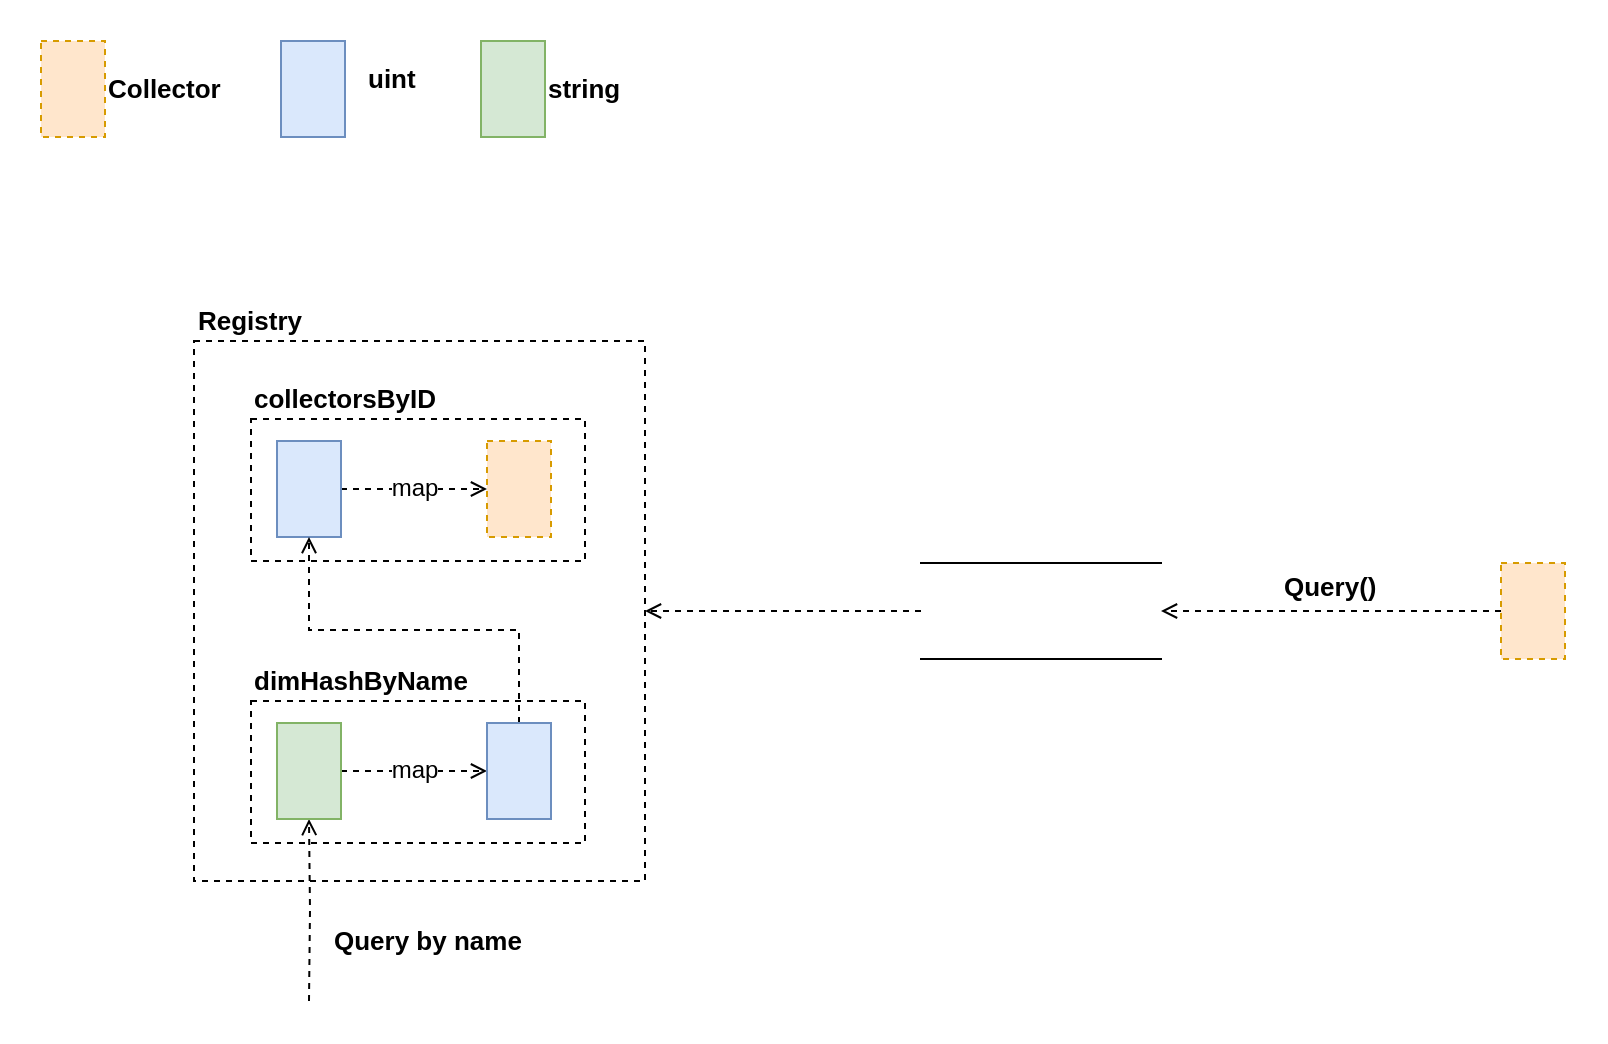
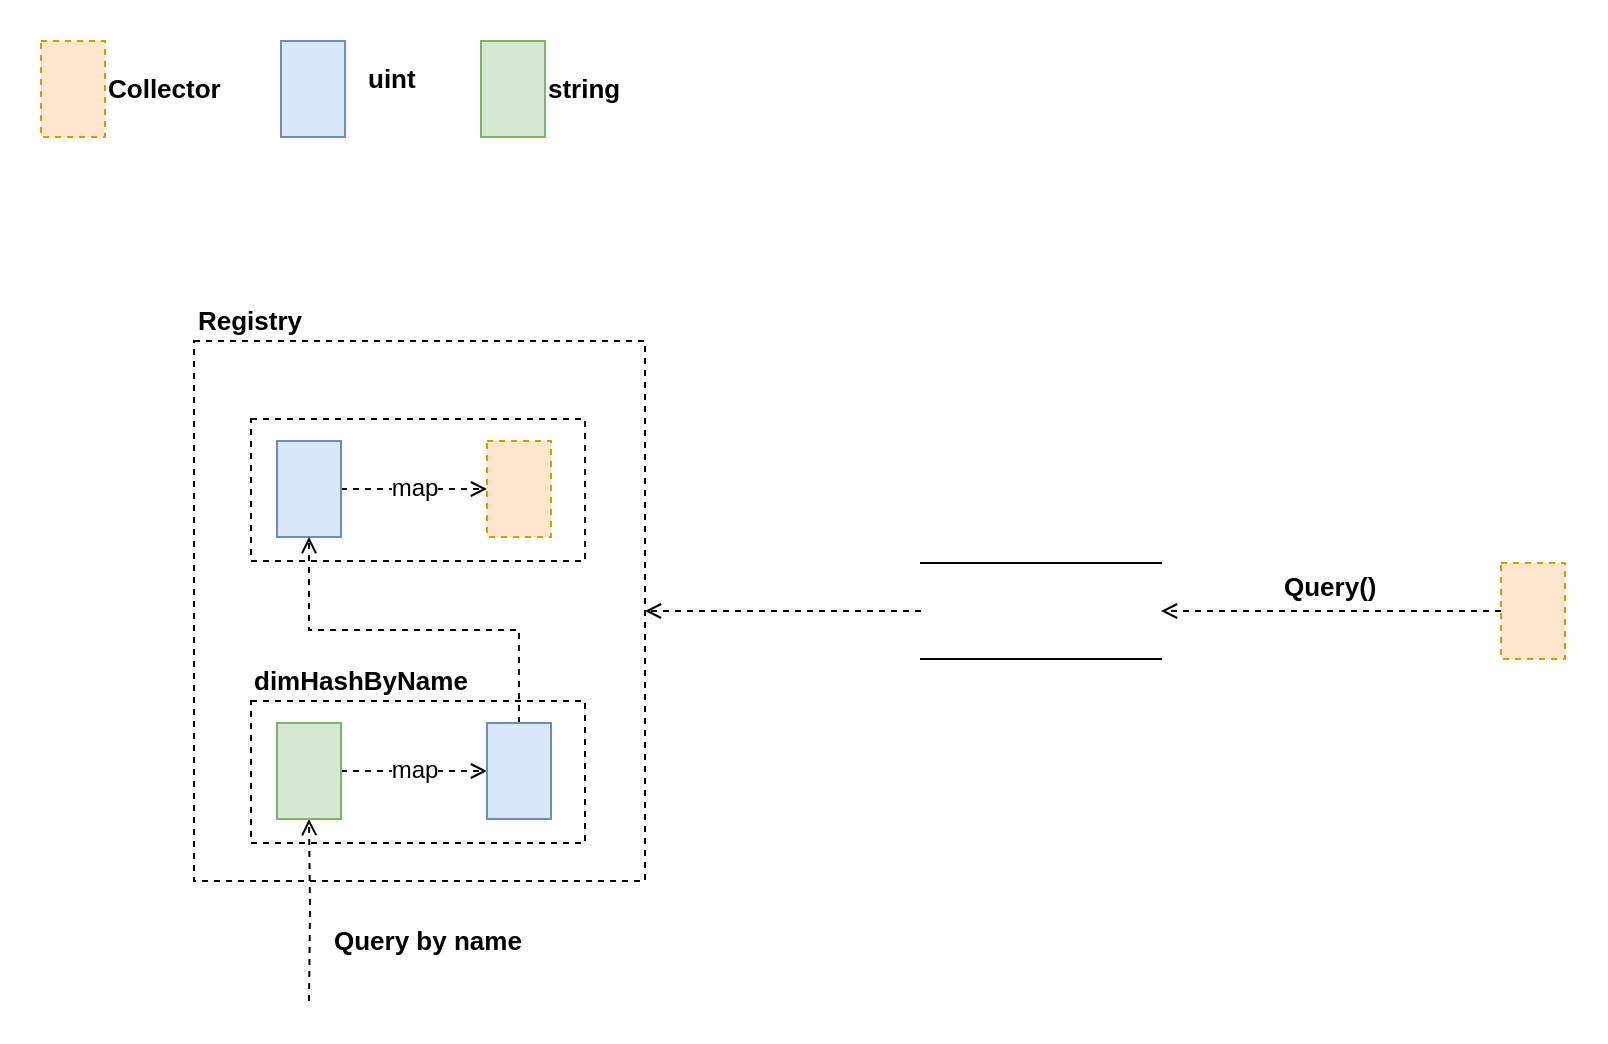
(361, 399) -> none
